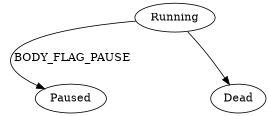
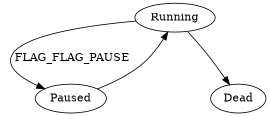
(72, 58) -> (72, 58)
none -> (135, 70)
